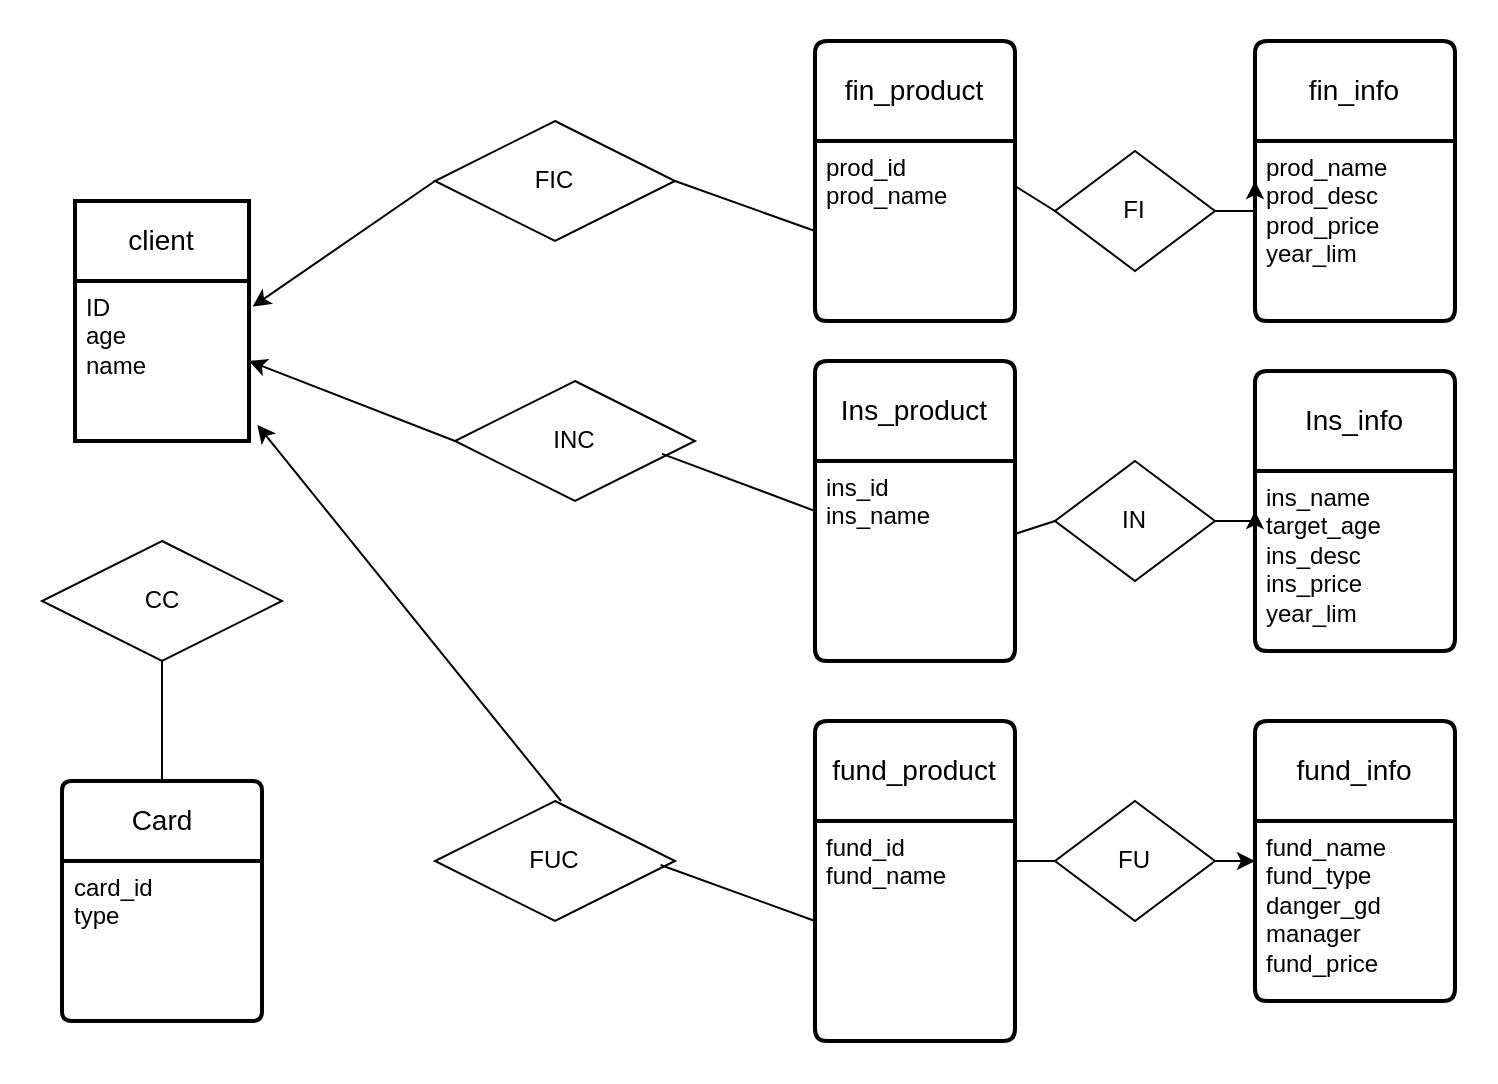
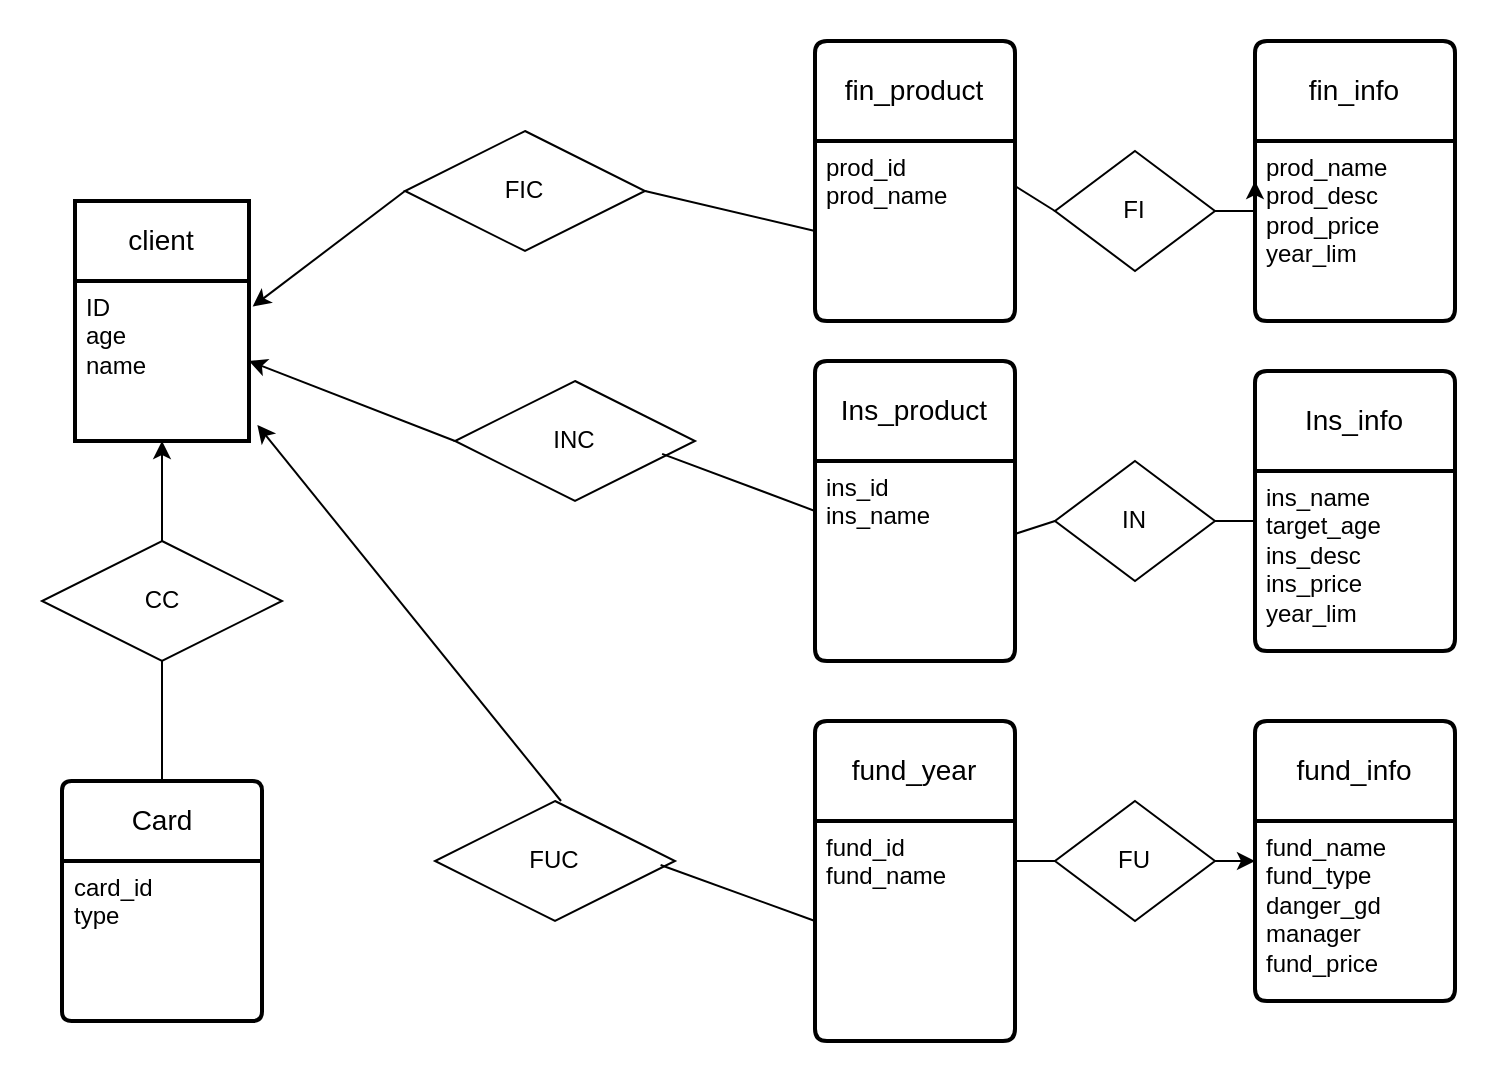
(555, 181) -> (525, 191)
none -> (162, 498)
(1249, 521) -> (1249, 521)
(915, 771) -> (915, 771)
